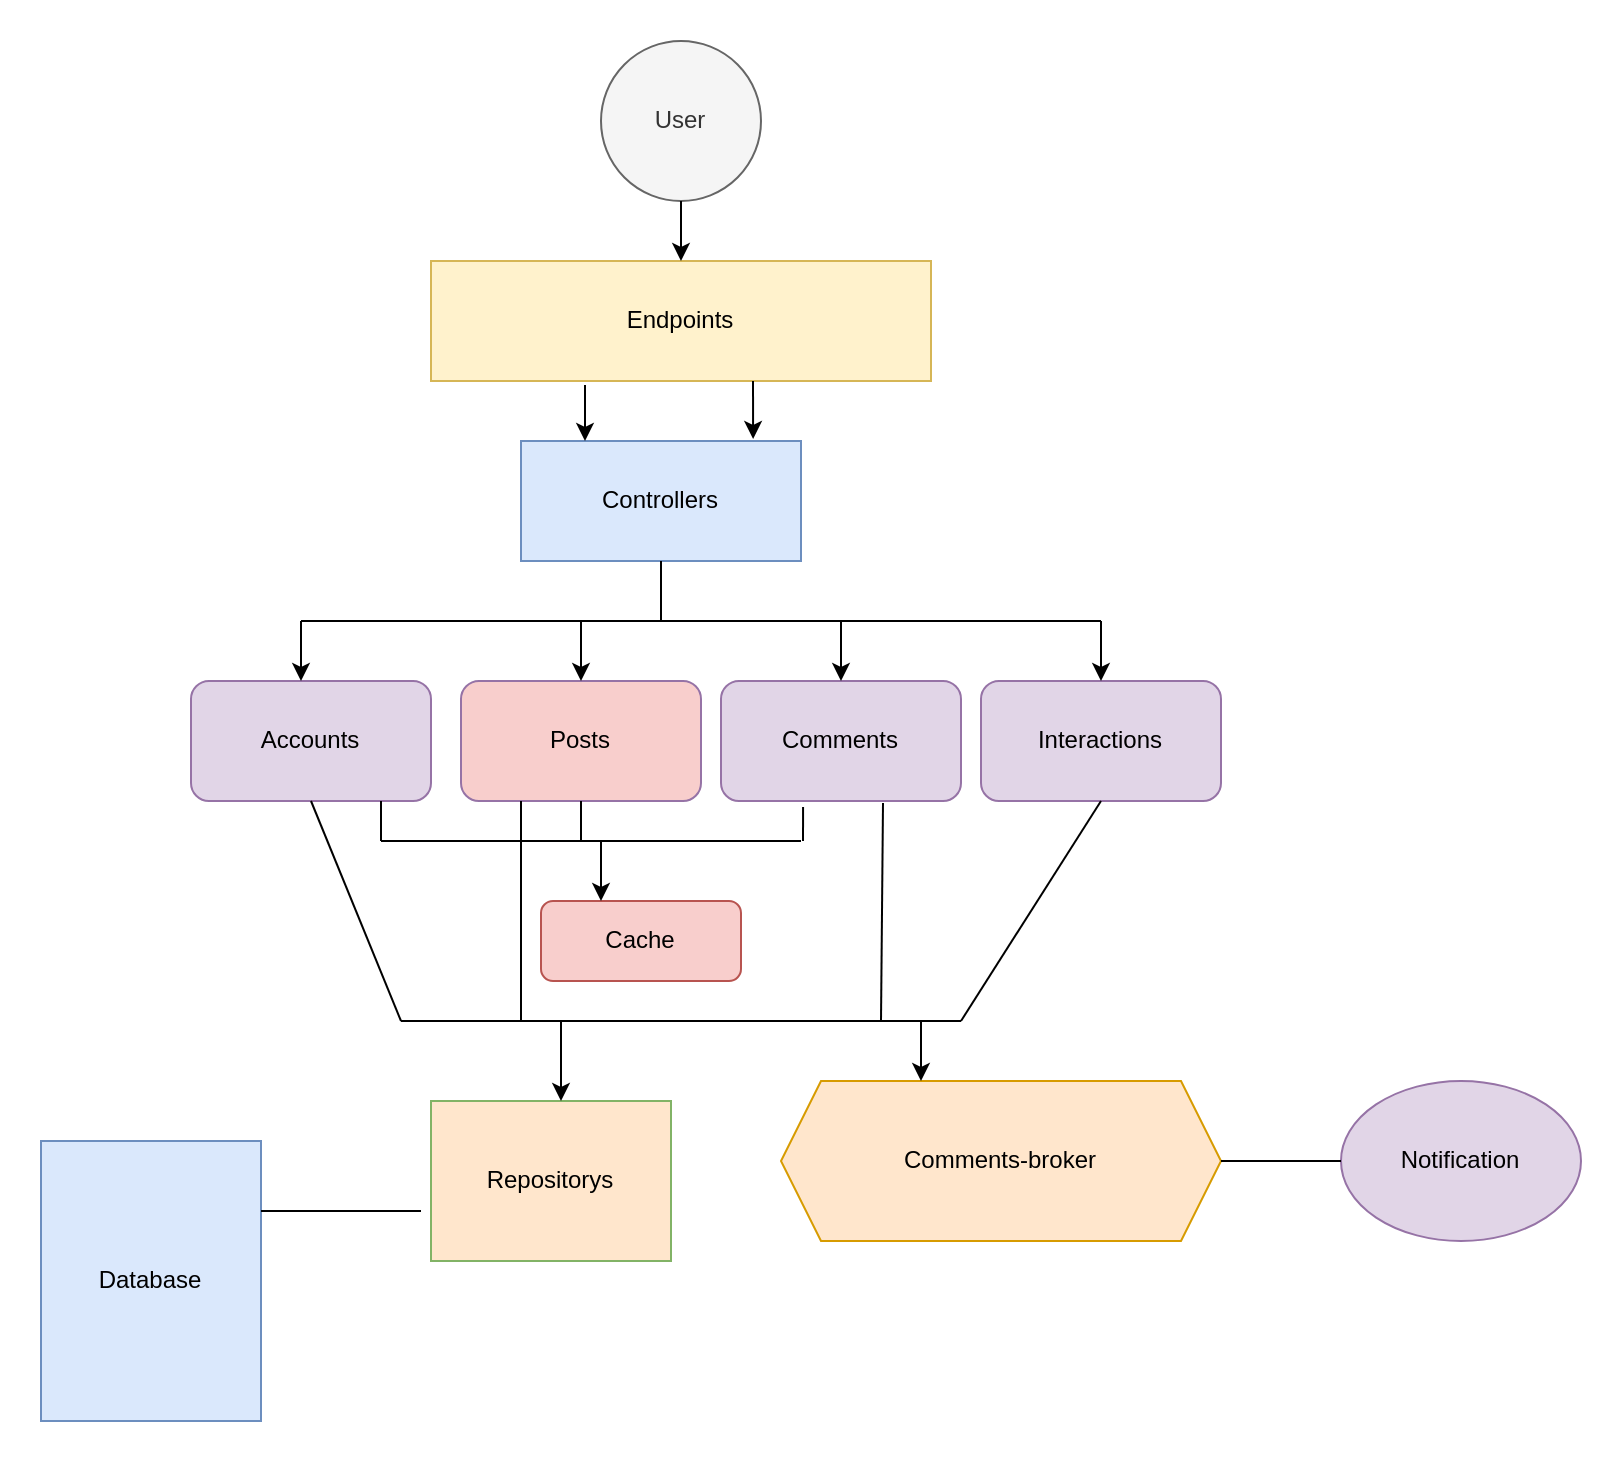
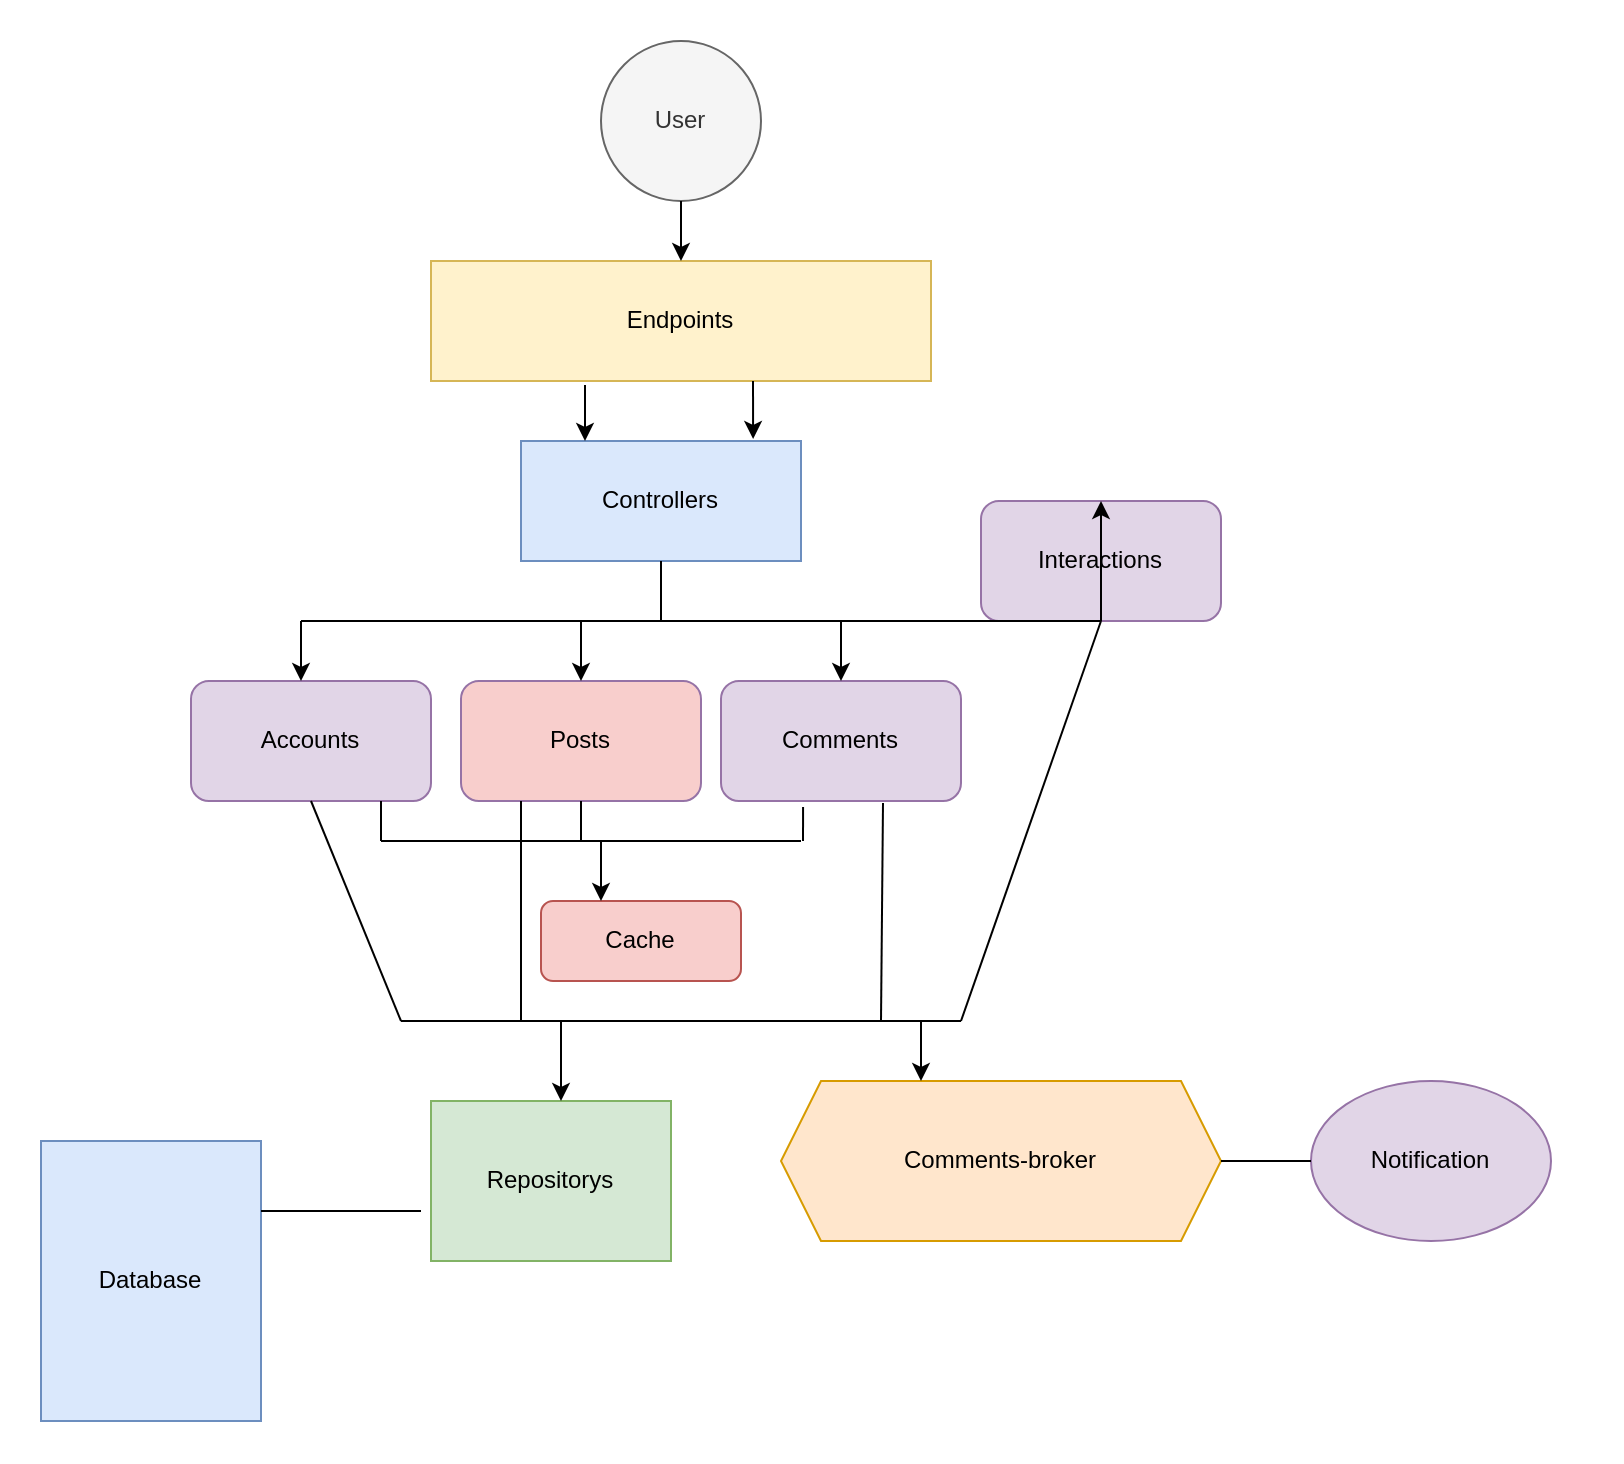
(1101, 741) -> (1101, 561)
(1461, 1161) -> (1431, 1161)
(551, 1181) -> (551, 1181)
